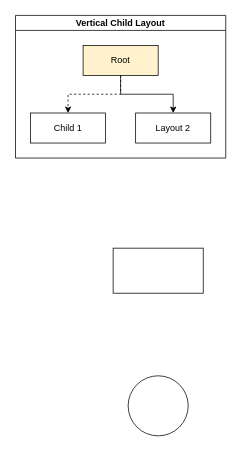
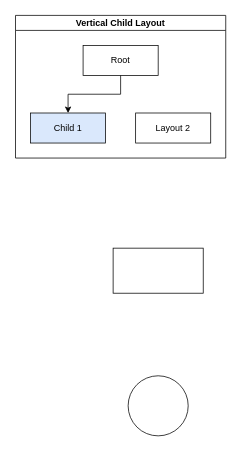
(120, 60) -> (120, 60)
(88, 94) -> (88, 94)
(154, 94) -> none
(68, 128) -> (68, 128)
